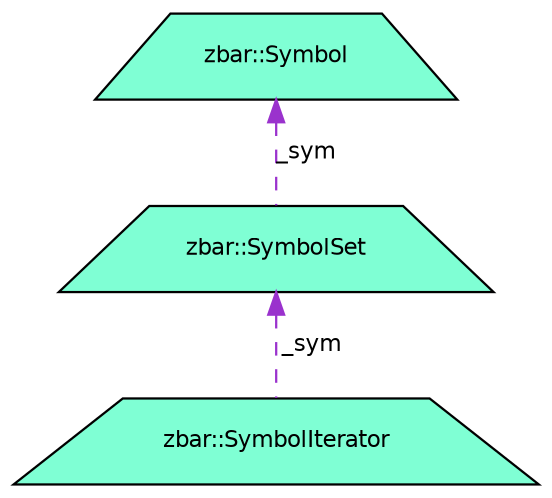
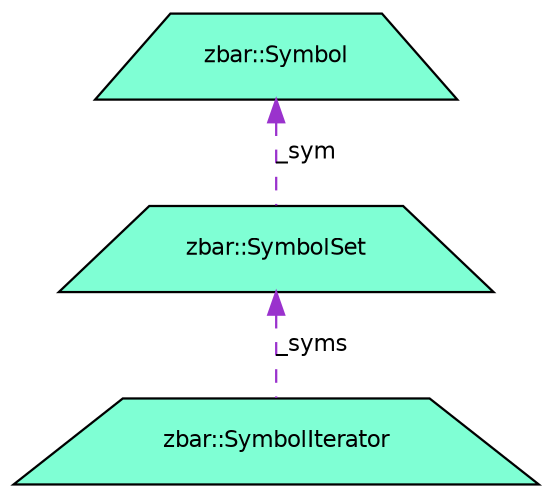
(312, 345) -> (312, 345)
